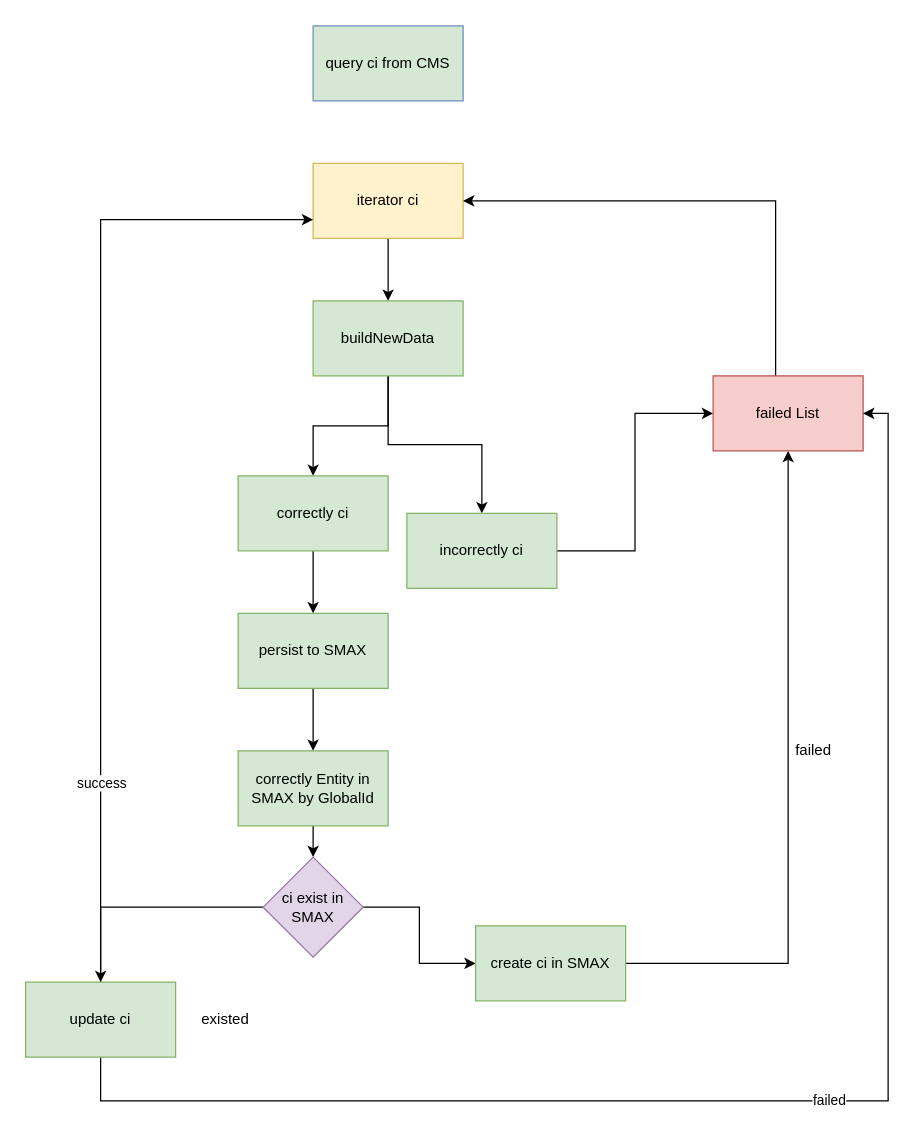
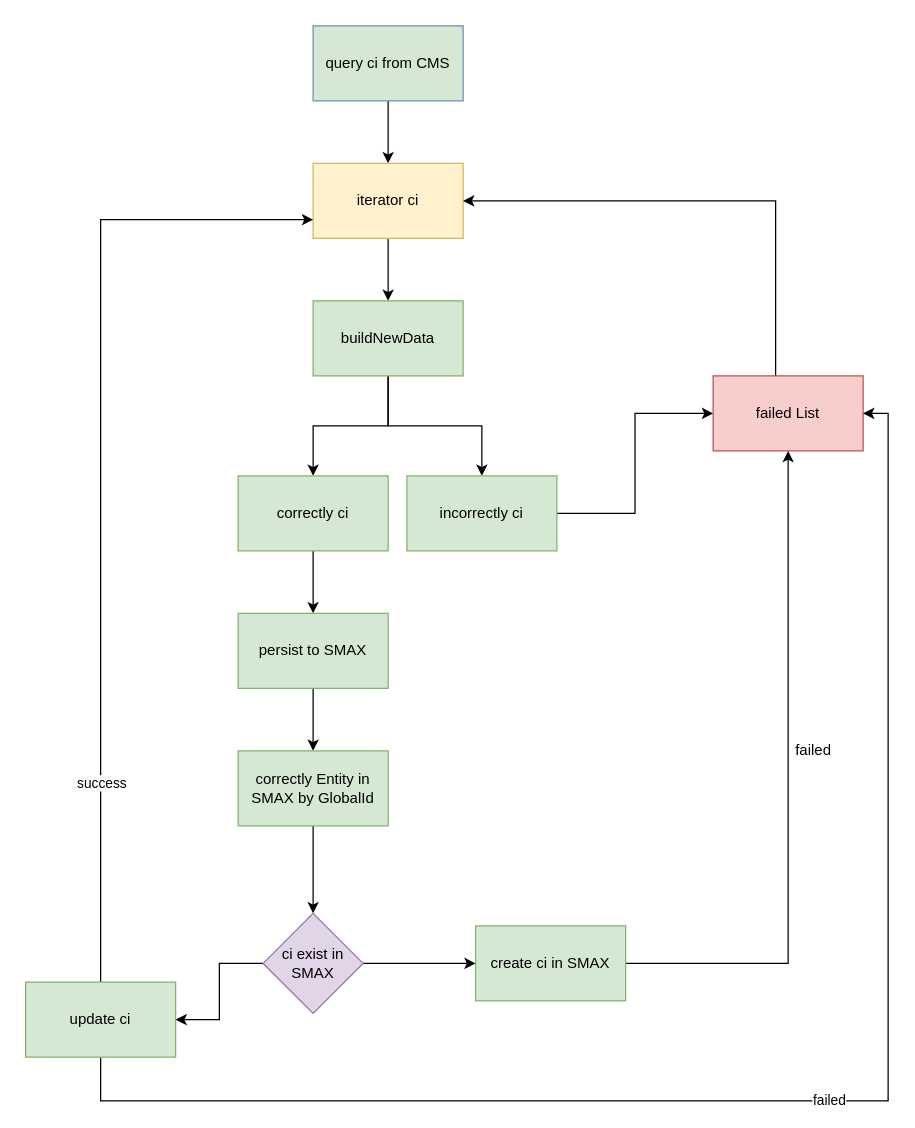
none -> (388, 128)
(482, 551) -> (482, 513)
(313, 907) -> (313, 963)
(226, 1019) -> none
